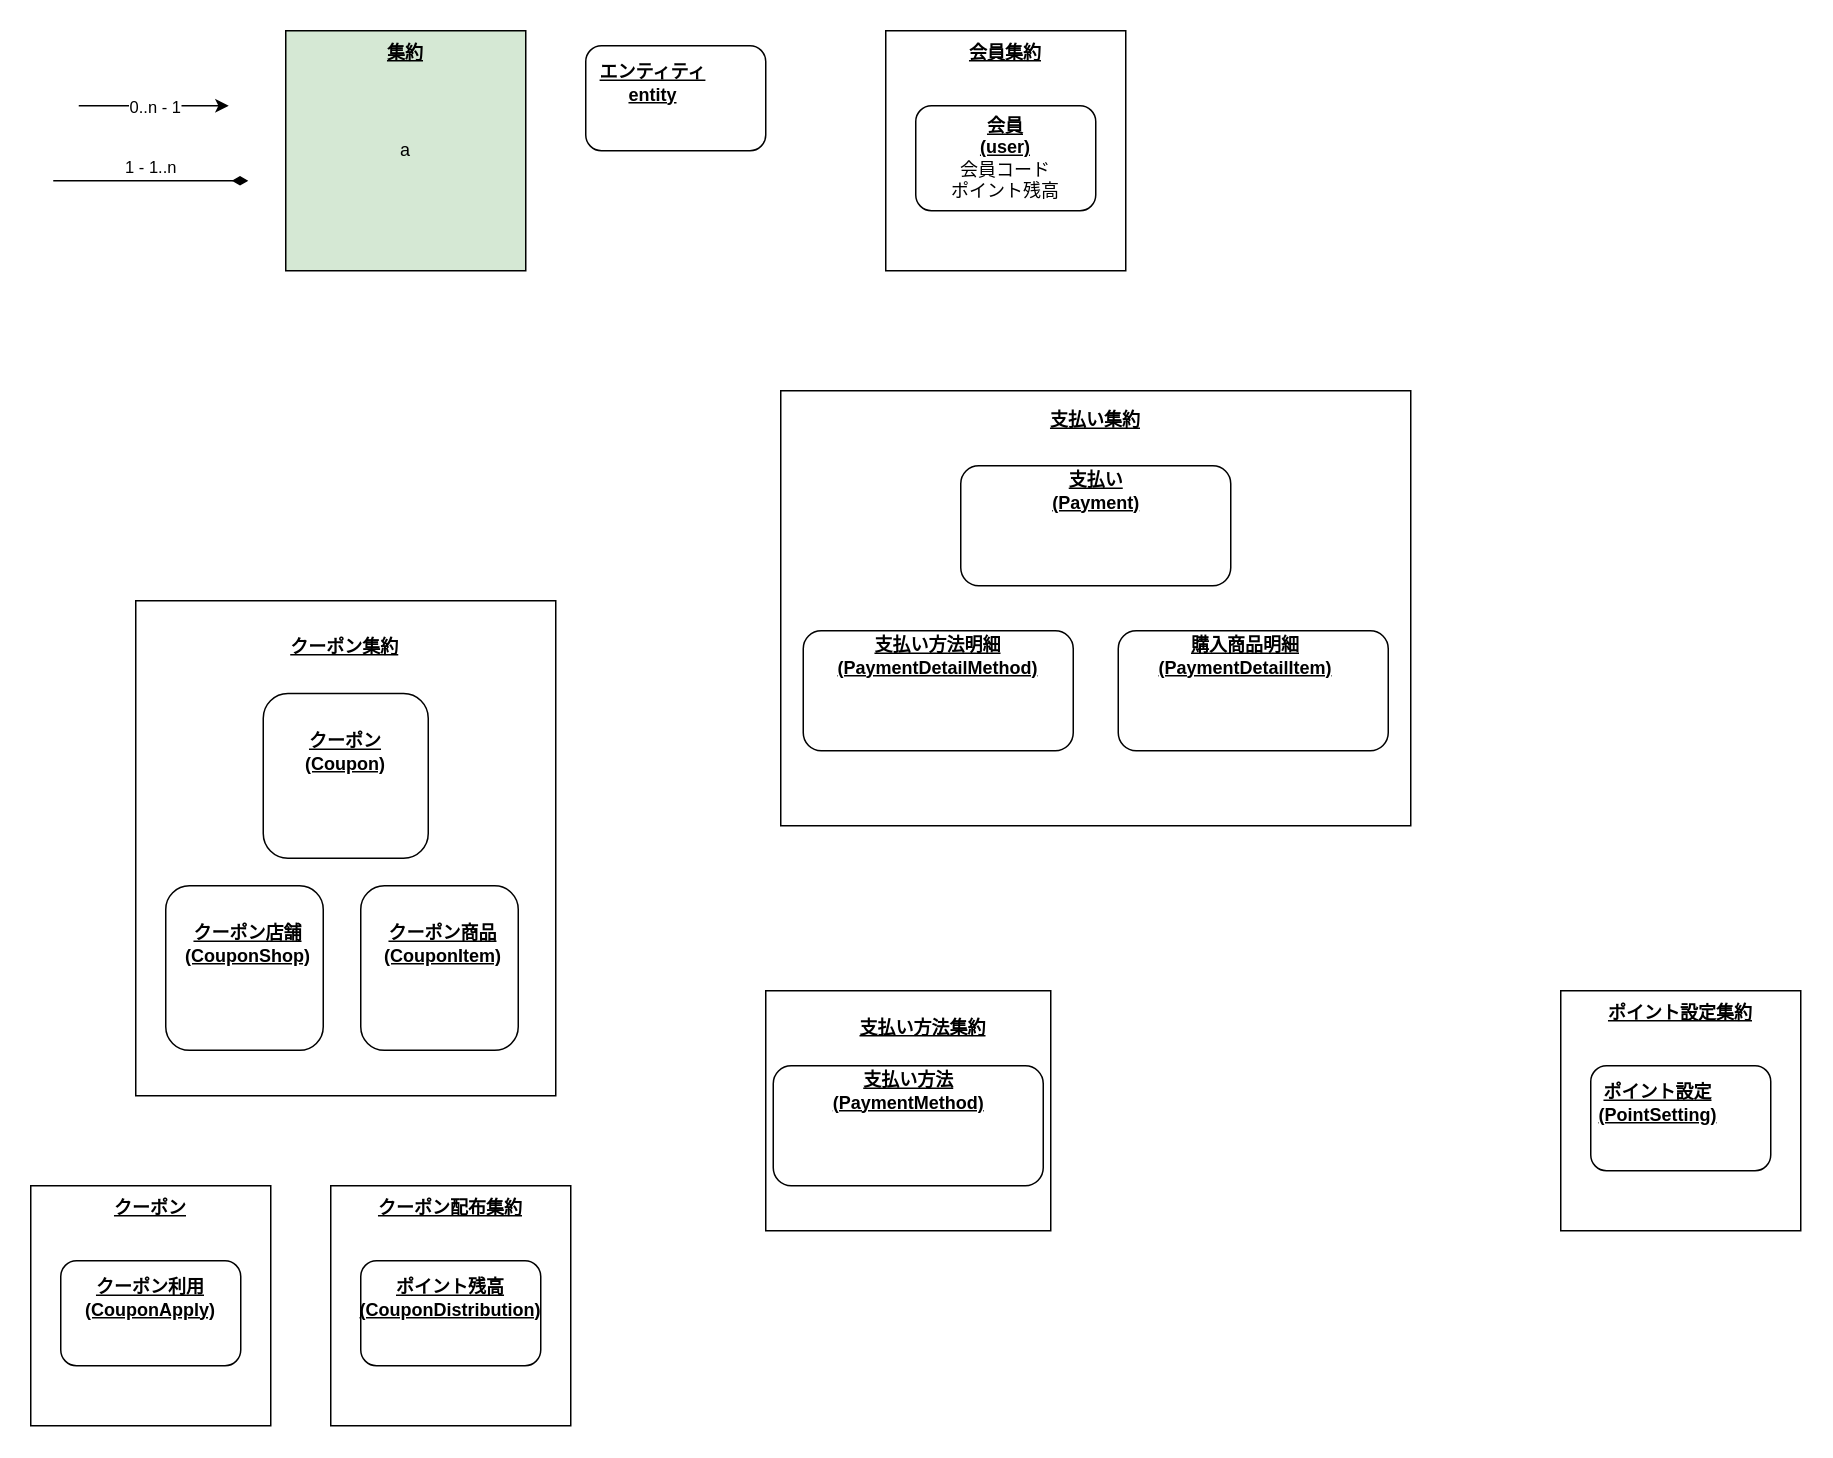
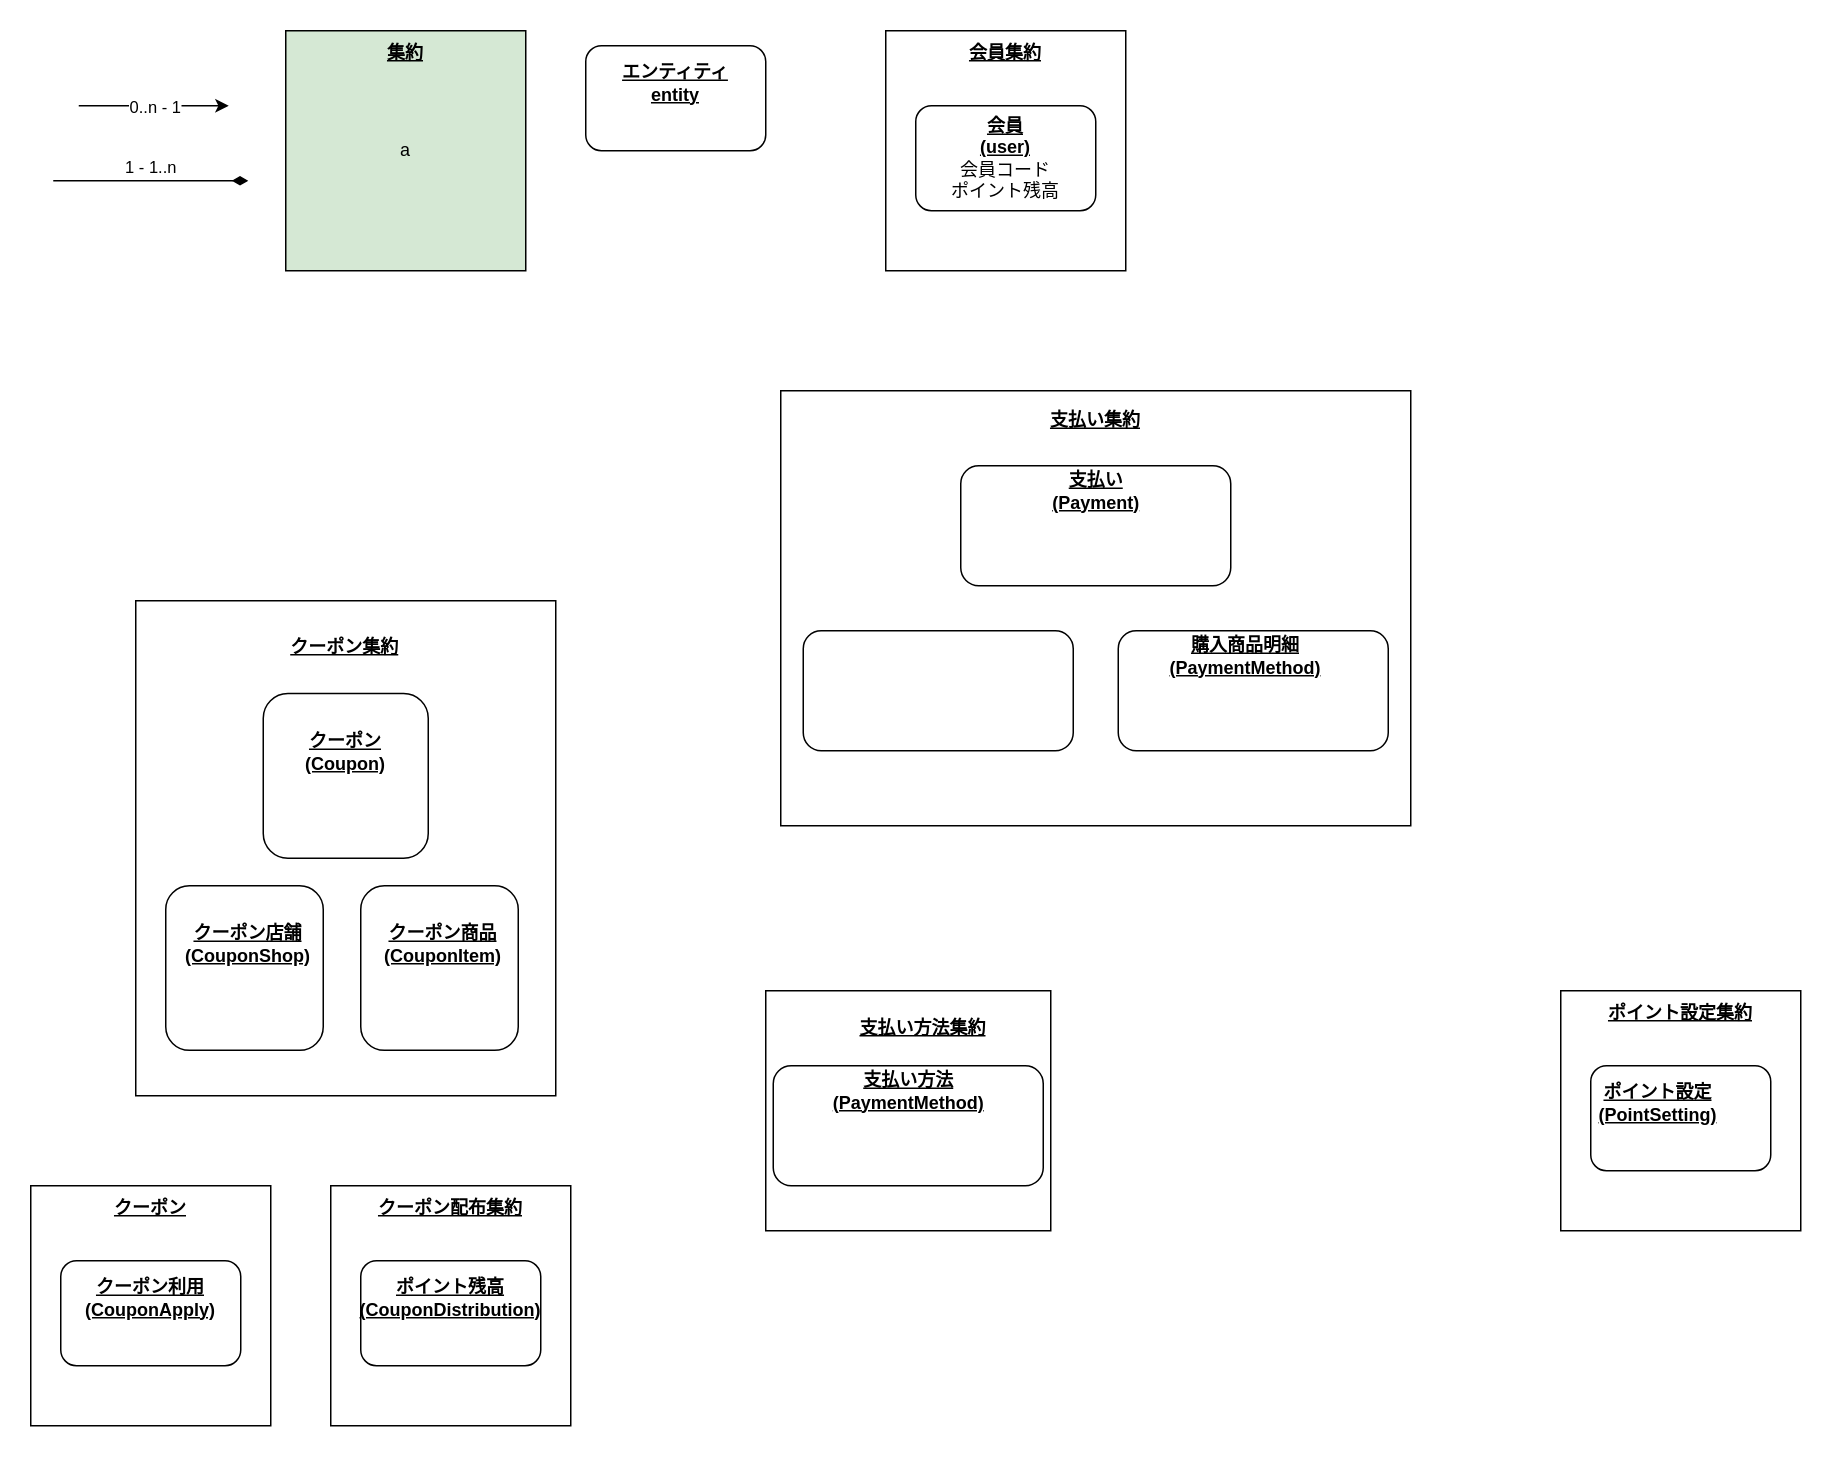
(653, 83) -> (676, 83)
(938, 656) -> none
(1246, 656) -> (1246, 656)
